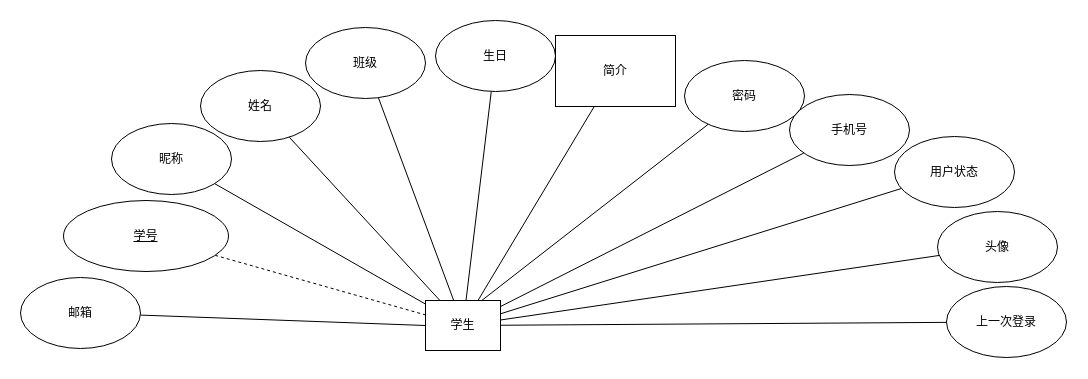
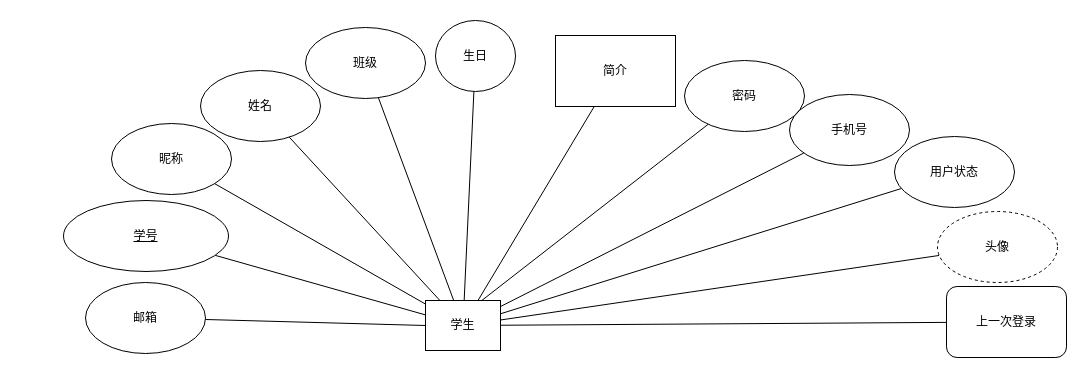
(496, 56) -> (476, 56)
(998, 247) -> (998, 247)
(319, 285) -> (319, 285)
(81, 313) -> (146, 318)
(1007, 322) -> (1007, 322)
